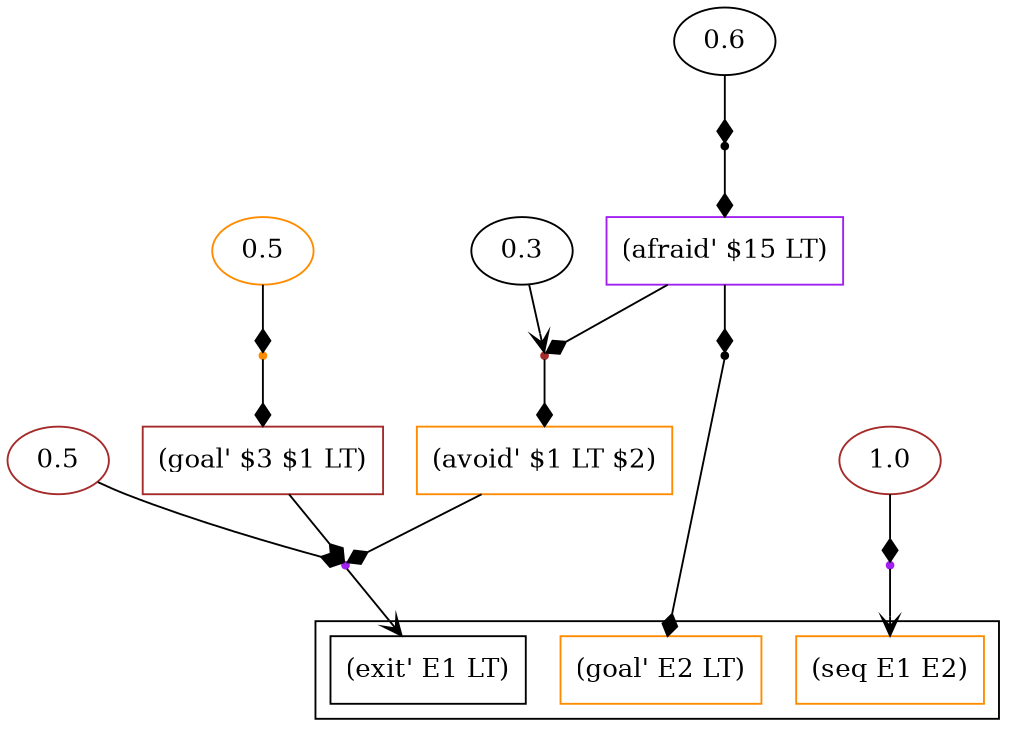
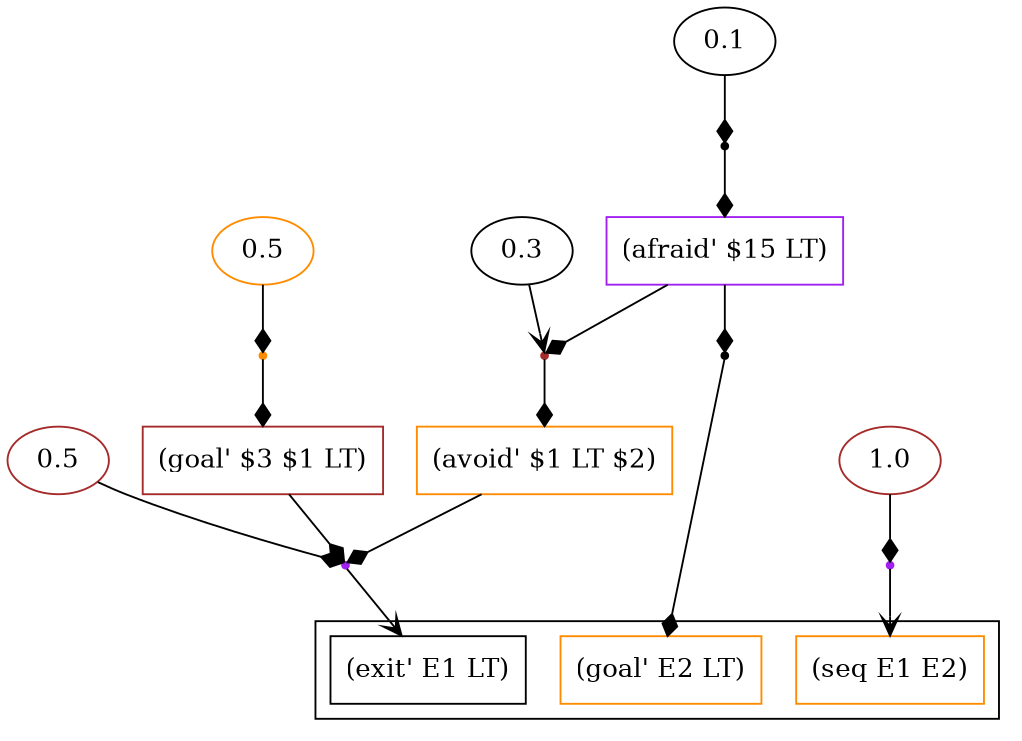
(725, 41) -> (725, 41)
